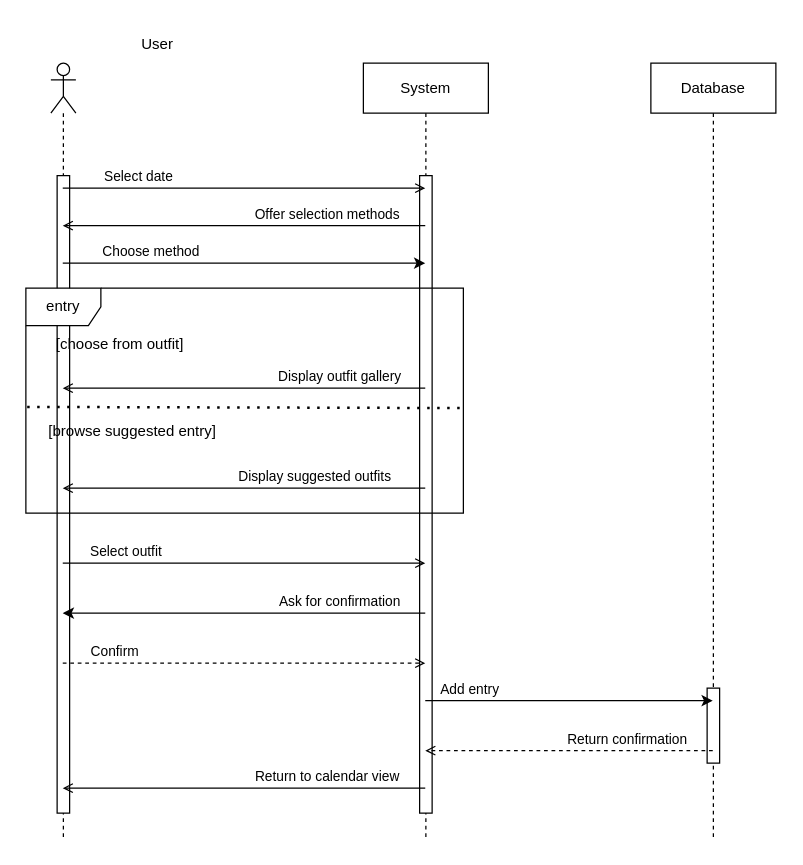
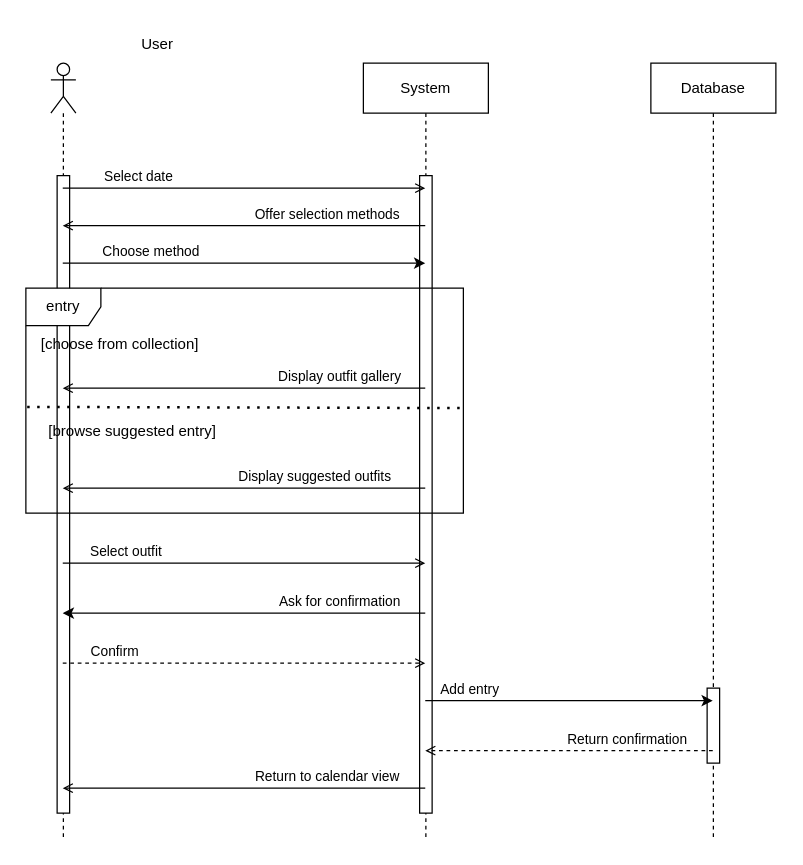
(120, 344) -> (120, 344)
